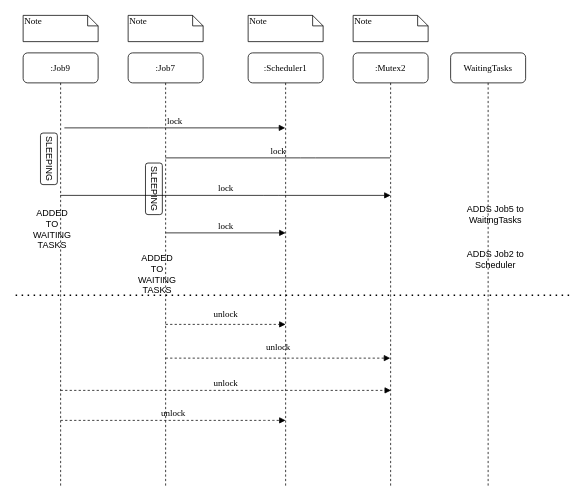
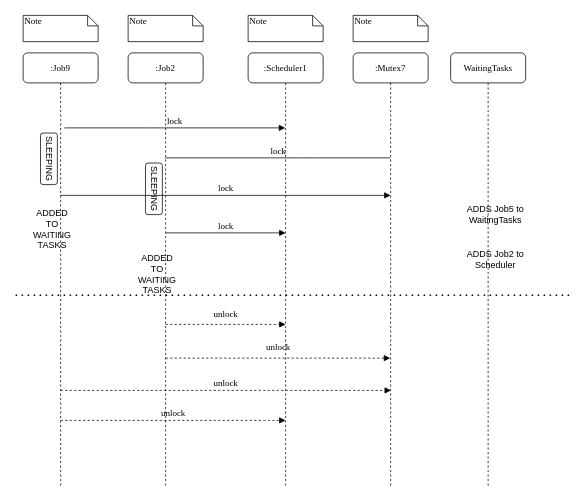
(165, 68) -> (165, 68)
(390, 68) -> (390, 68)
